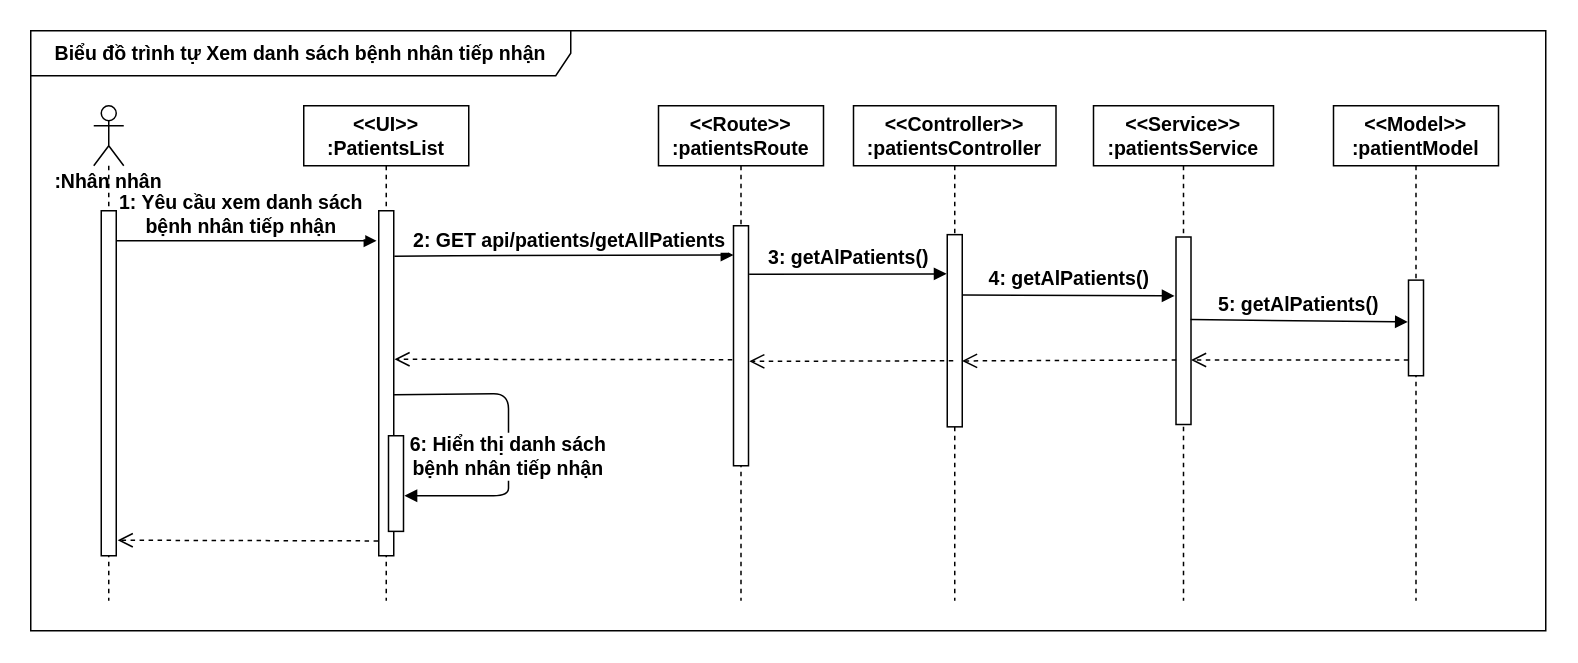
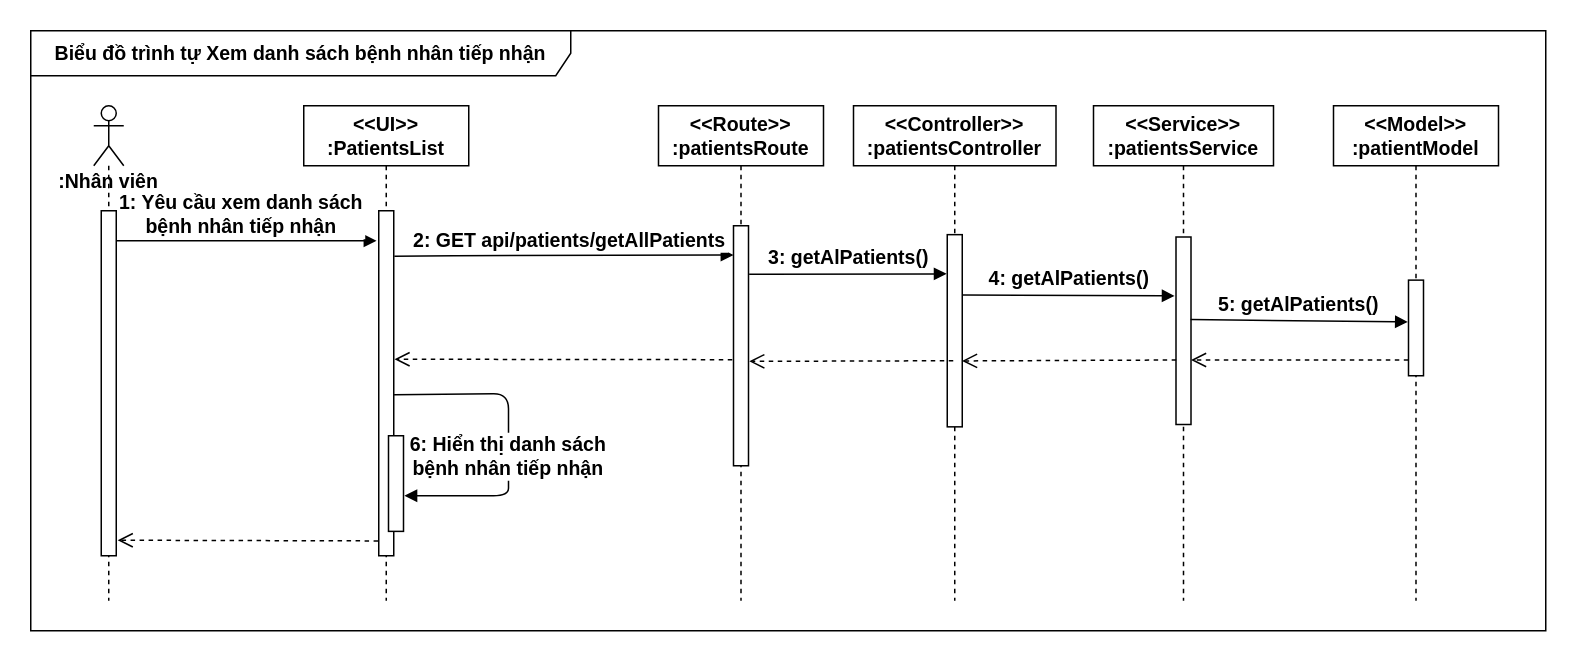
(109, 181) -> (109, 181)
